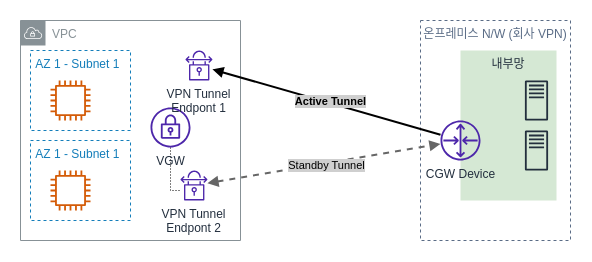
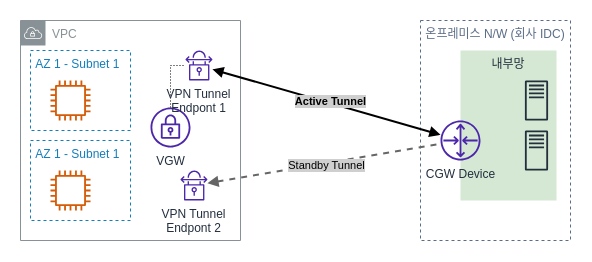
(495, 34) -> (495, 34)
none -> (171, 80)
(434, 133) -> (429, 131)
(428, 146) -> (434, 145)
(171, 174) -> none
